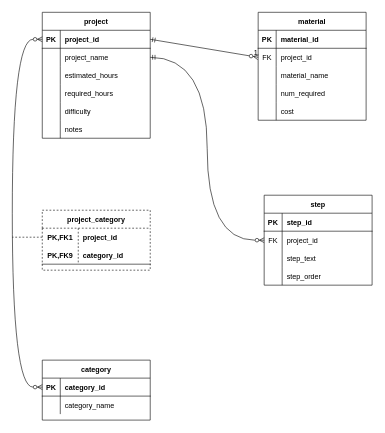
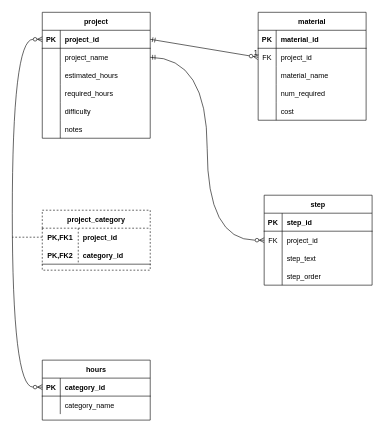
(60, 256) -> (60, 256)
(96, 370) -> (96, 370)
